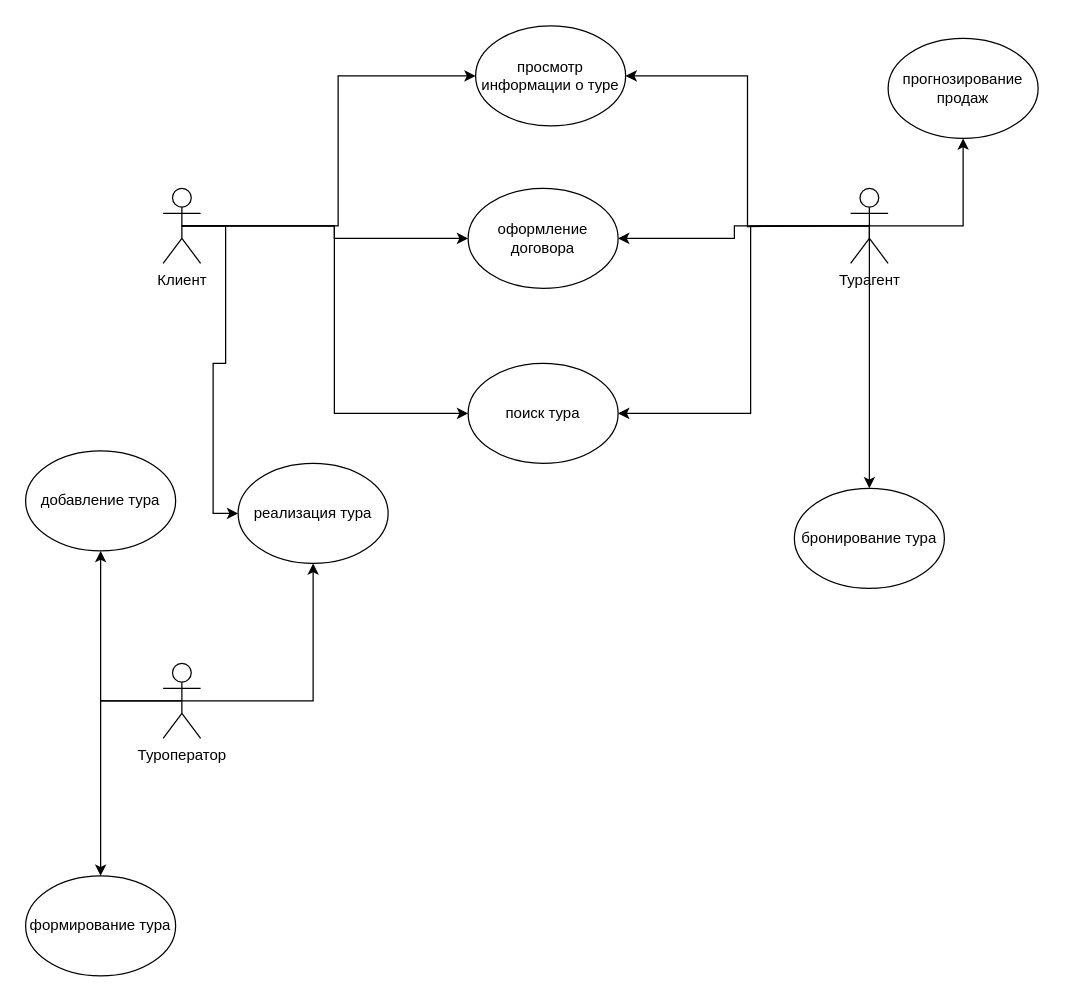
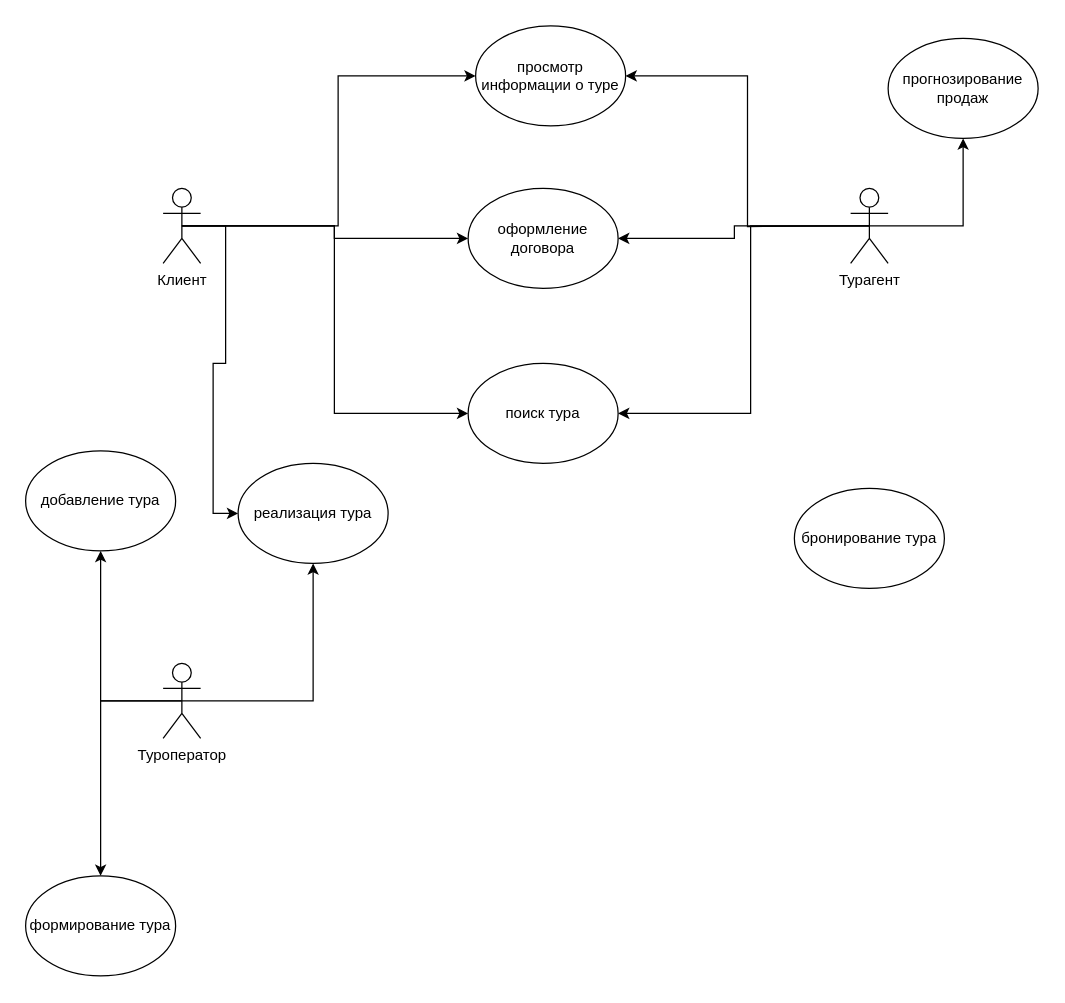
(869, 361) -> none
